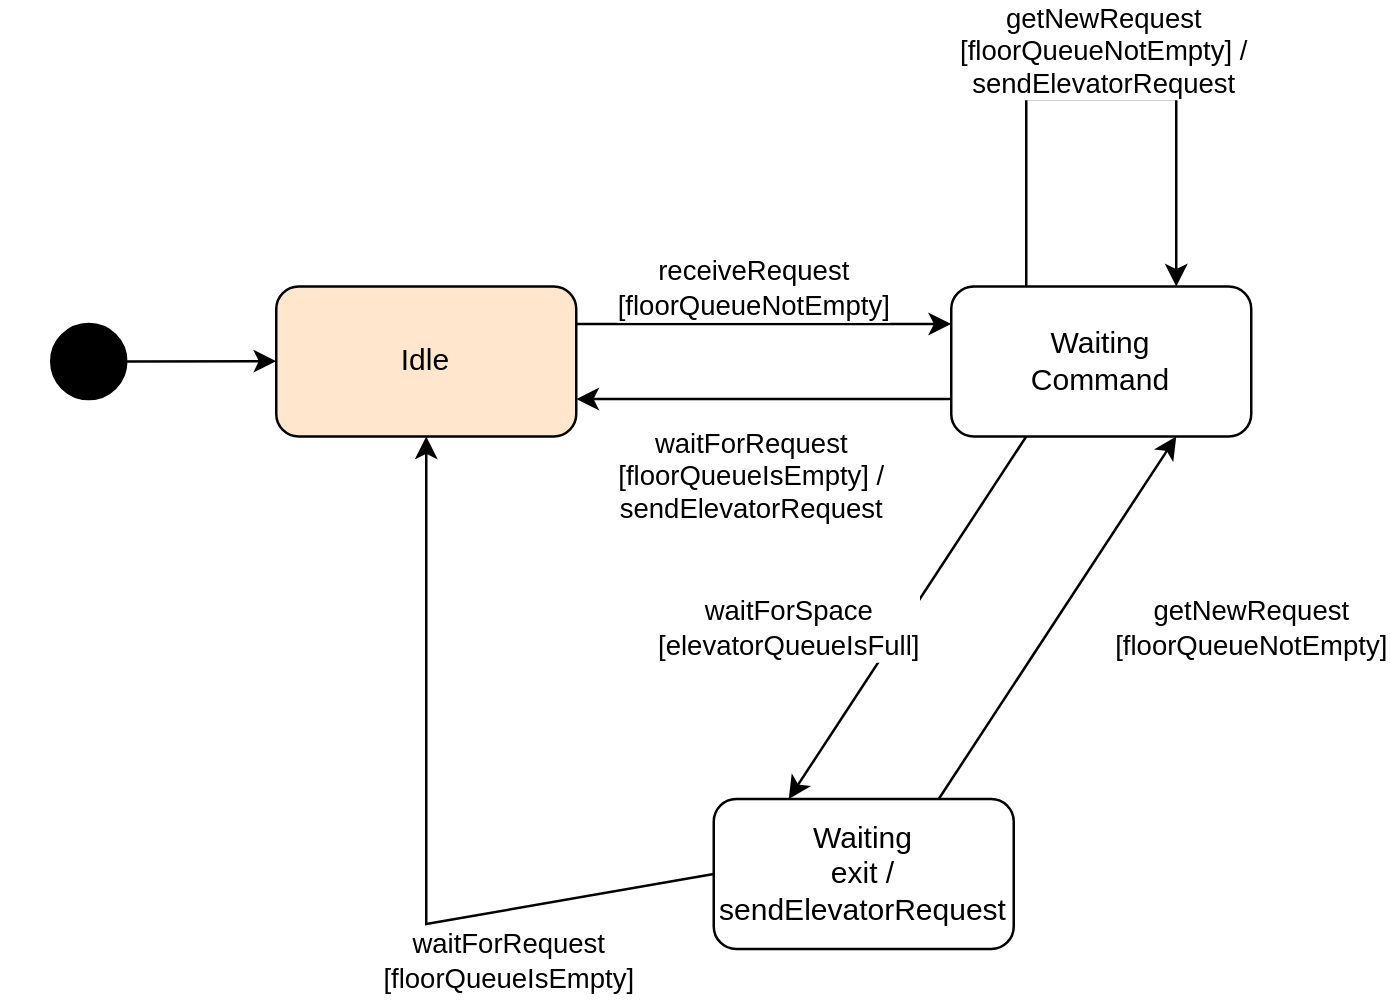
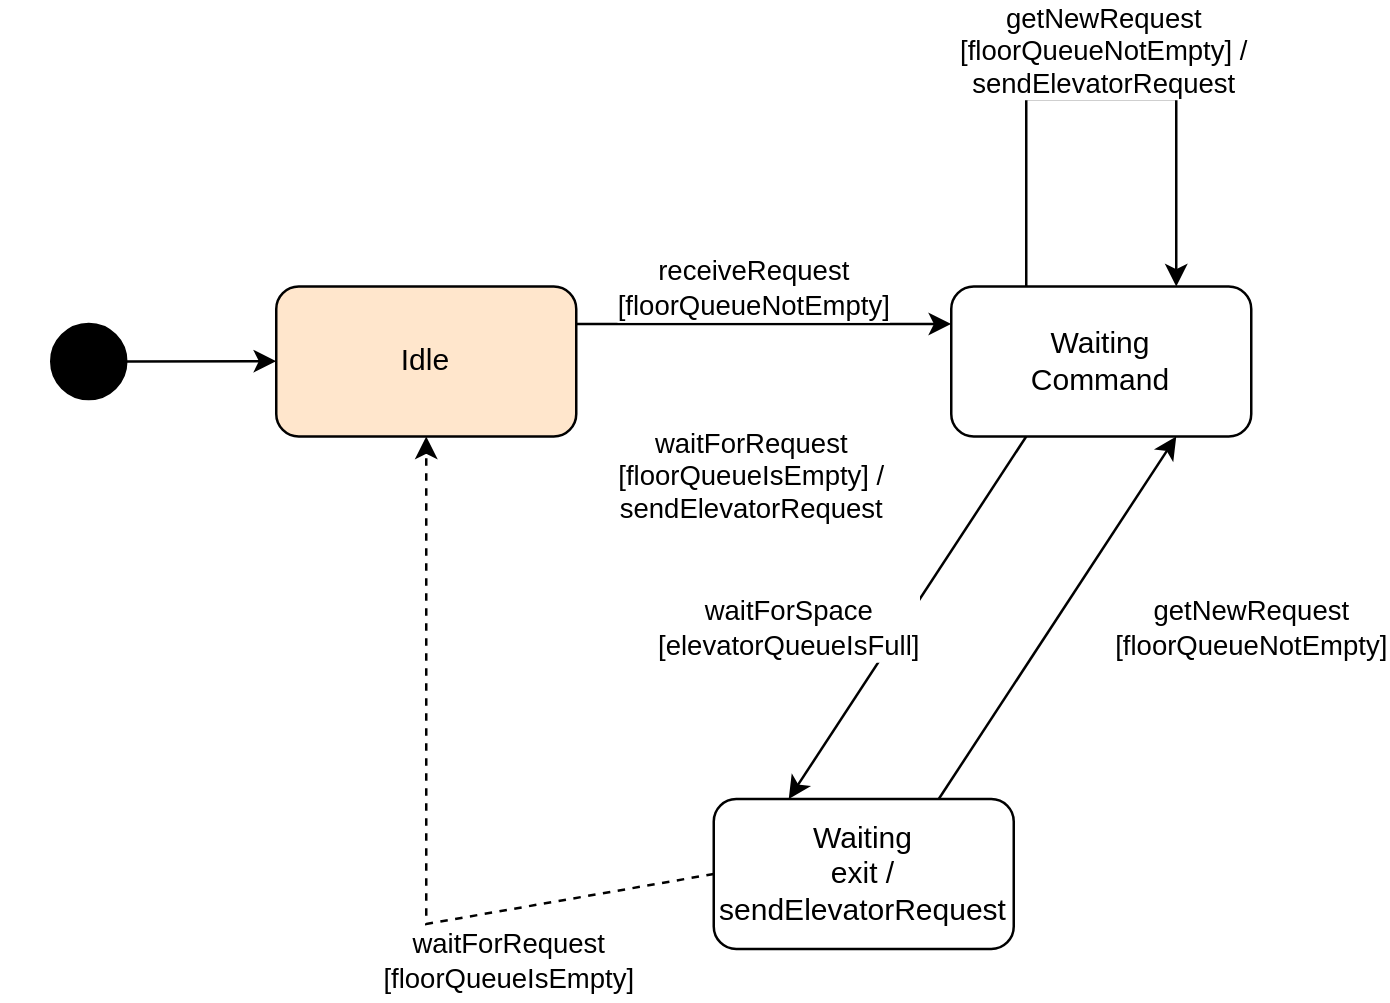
(772, 399) -> none
(426, 831) -> (426, 831)
